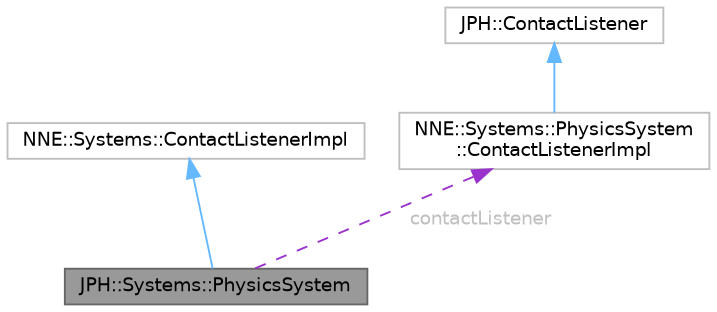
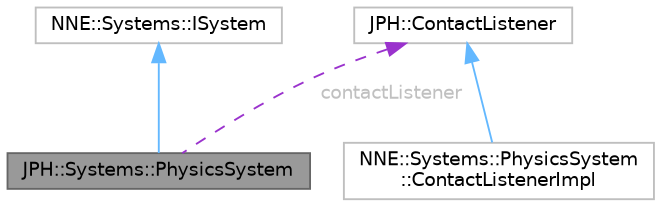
(186, 141) -> (159, 25)
(364, 223) -> (281, 94)
